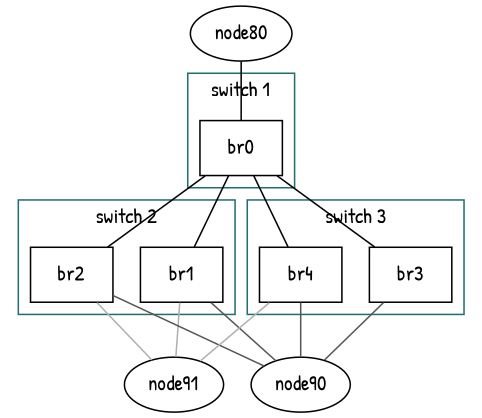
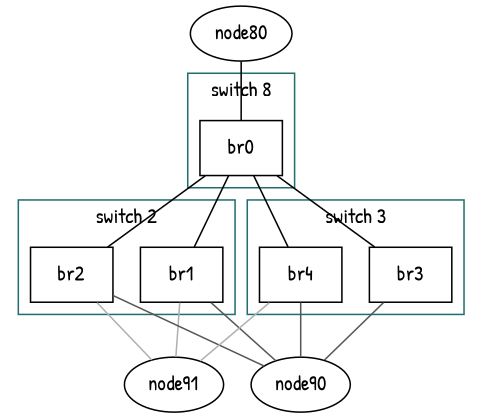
(241, 91) -> (241, 91)
